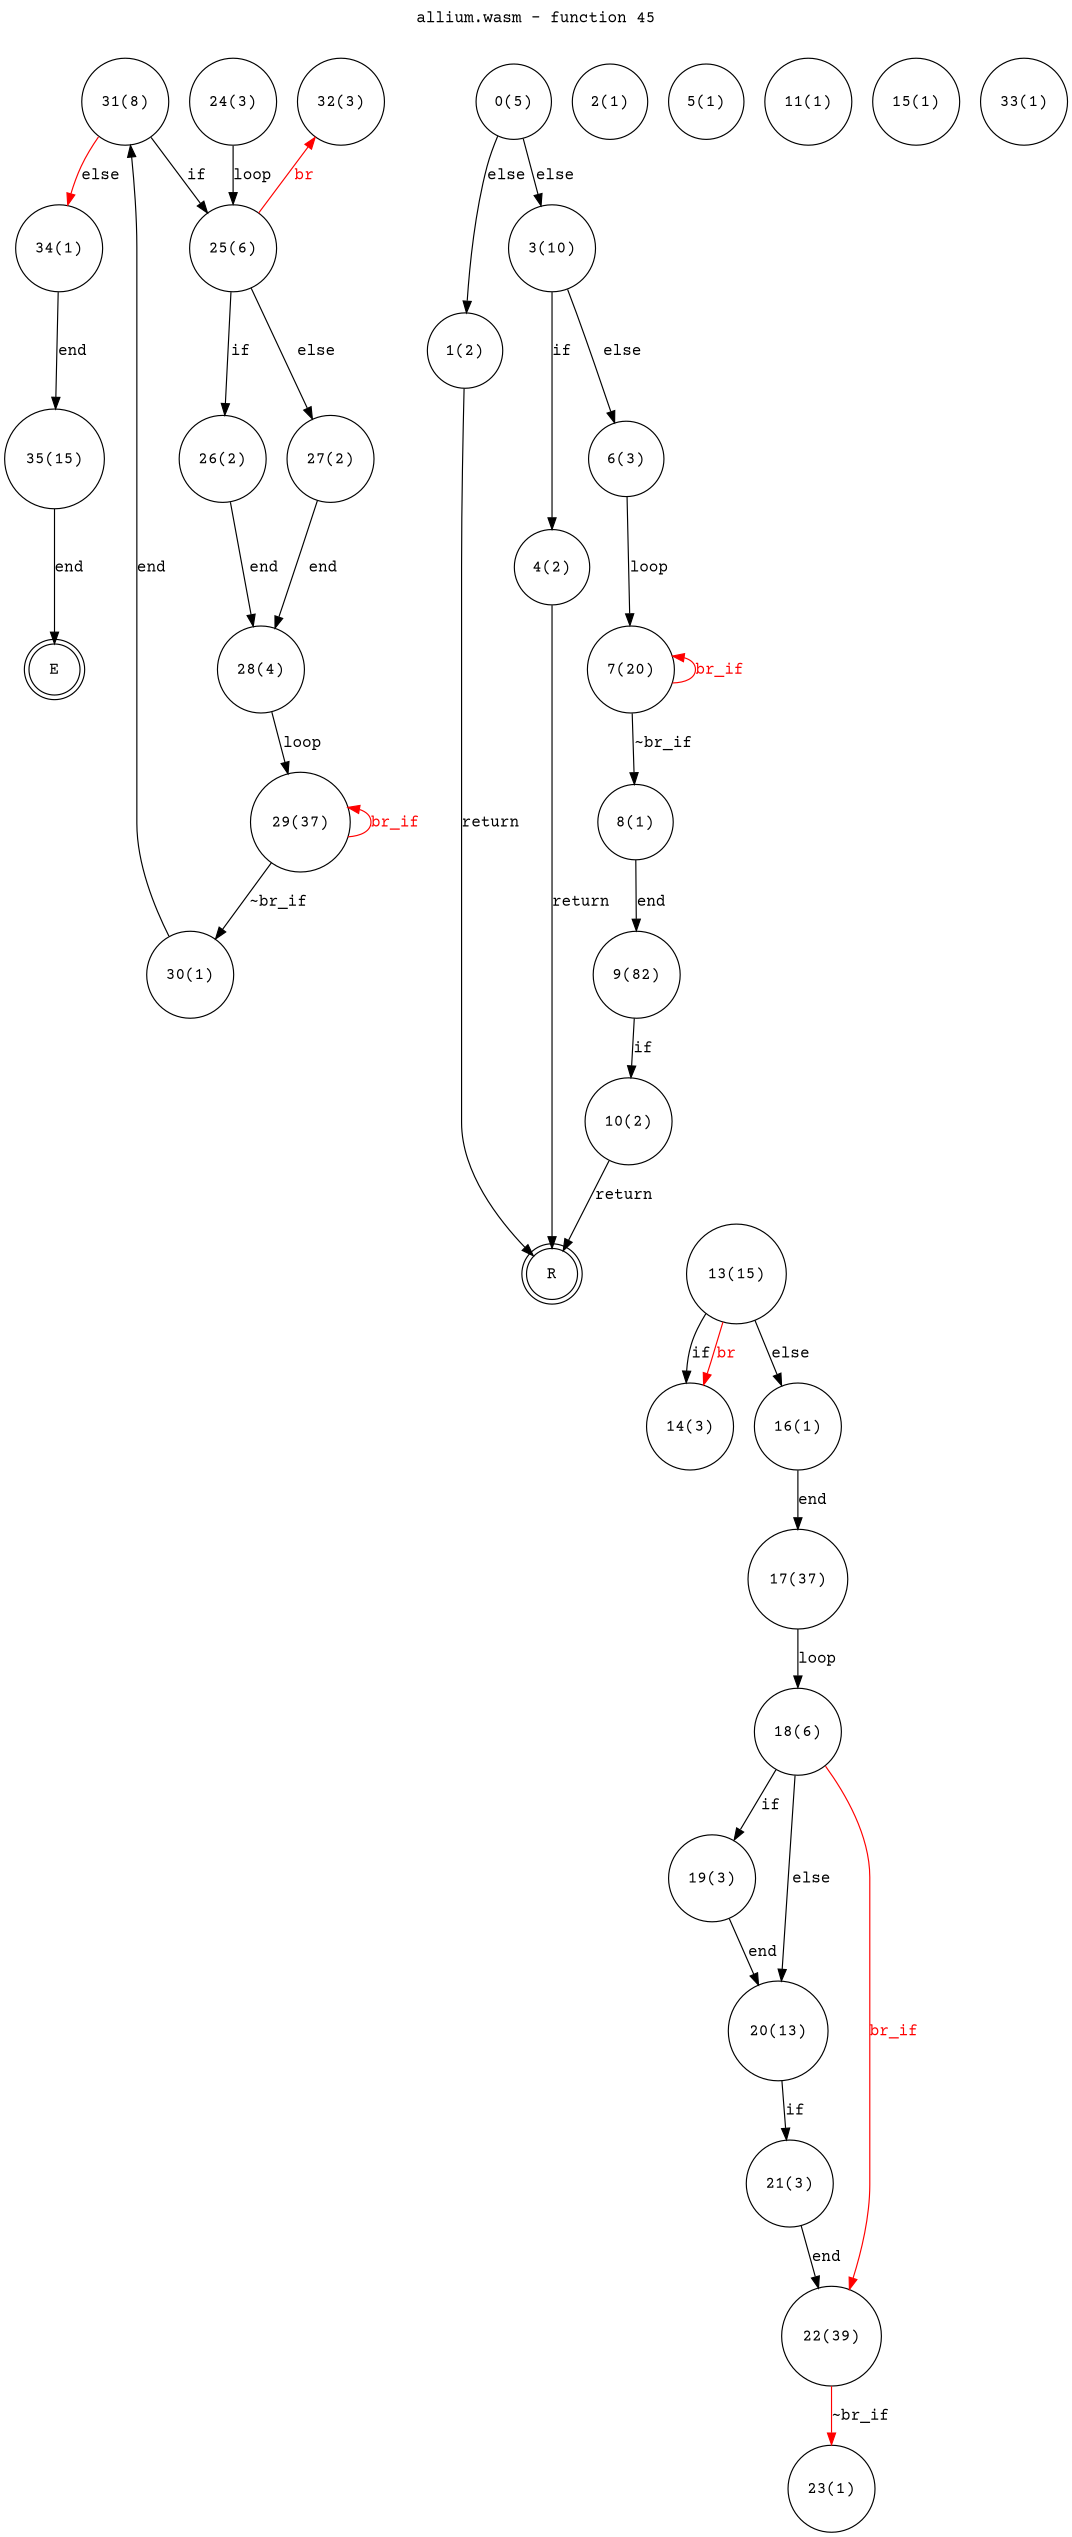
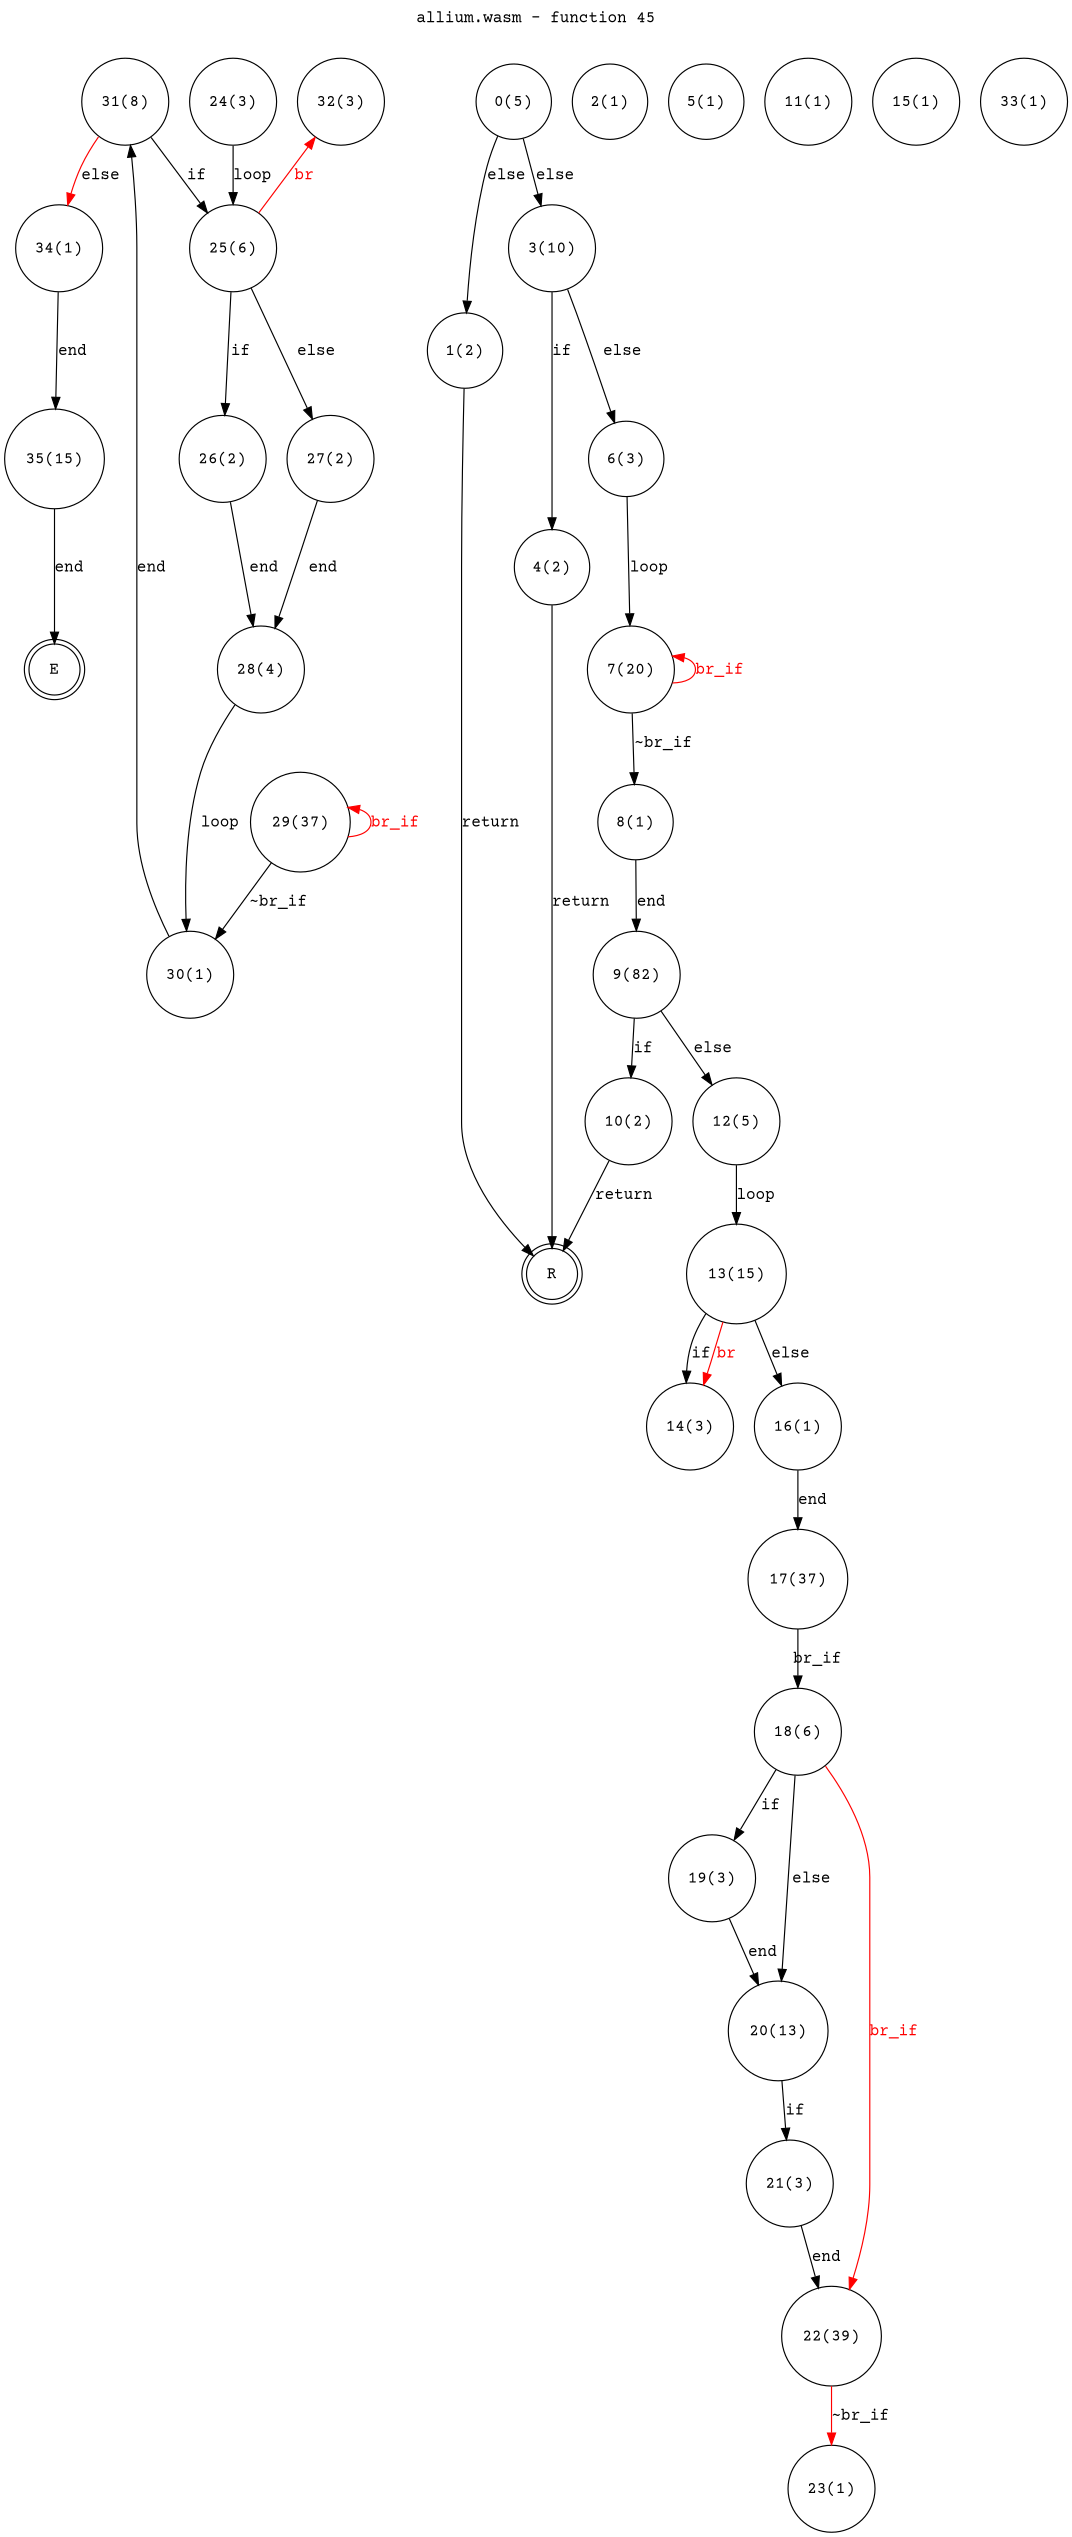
(278, 737) -> (192, 808)
none -> (736, 1121)
(818, 1658) -> (818, 1658)
